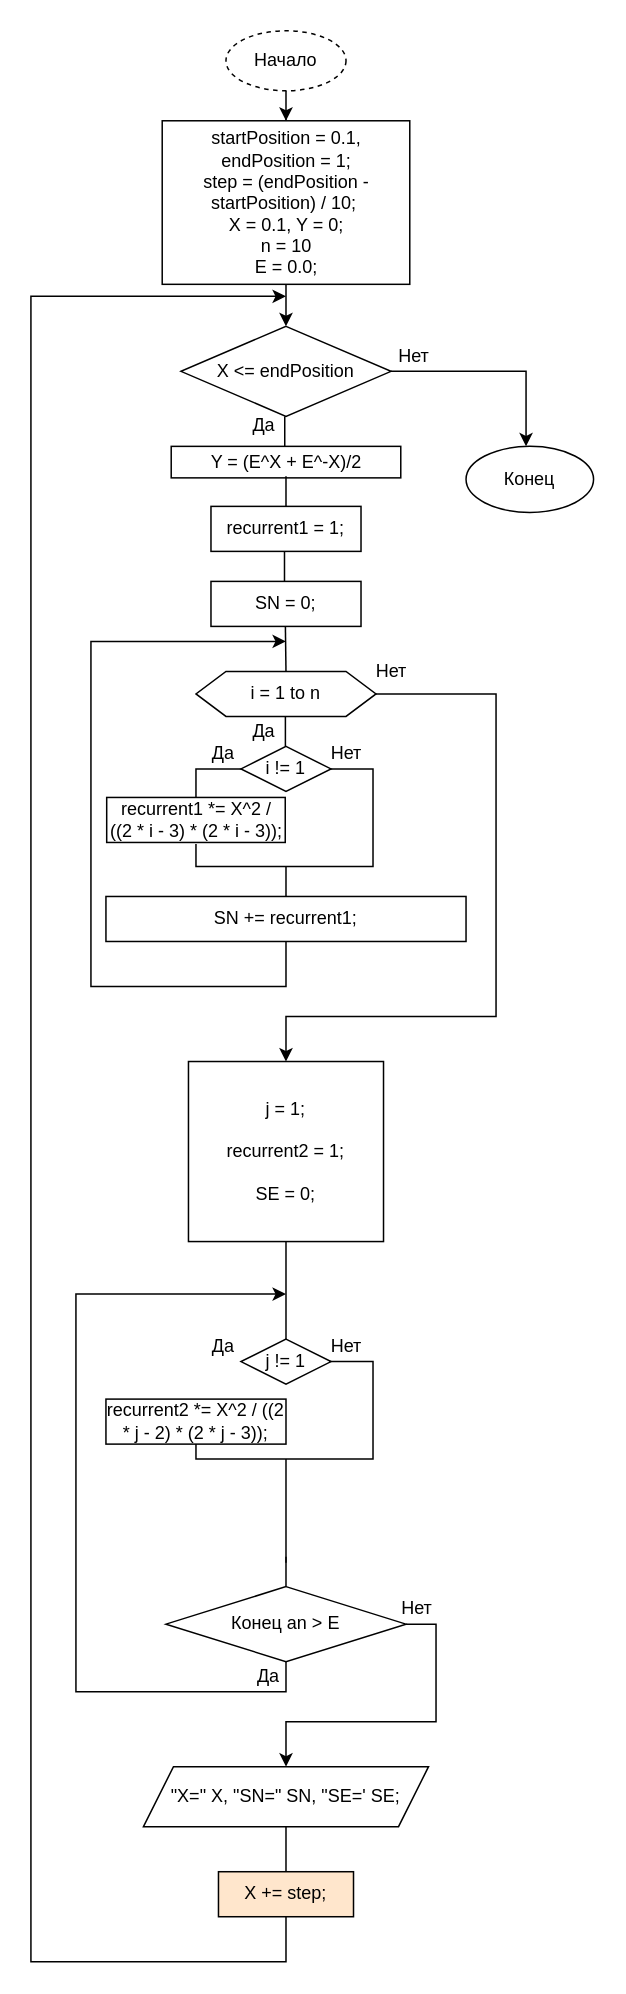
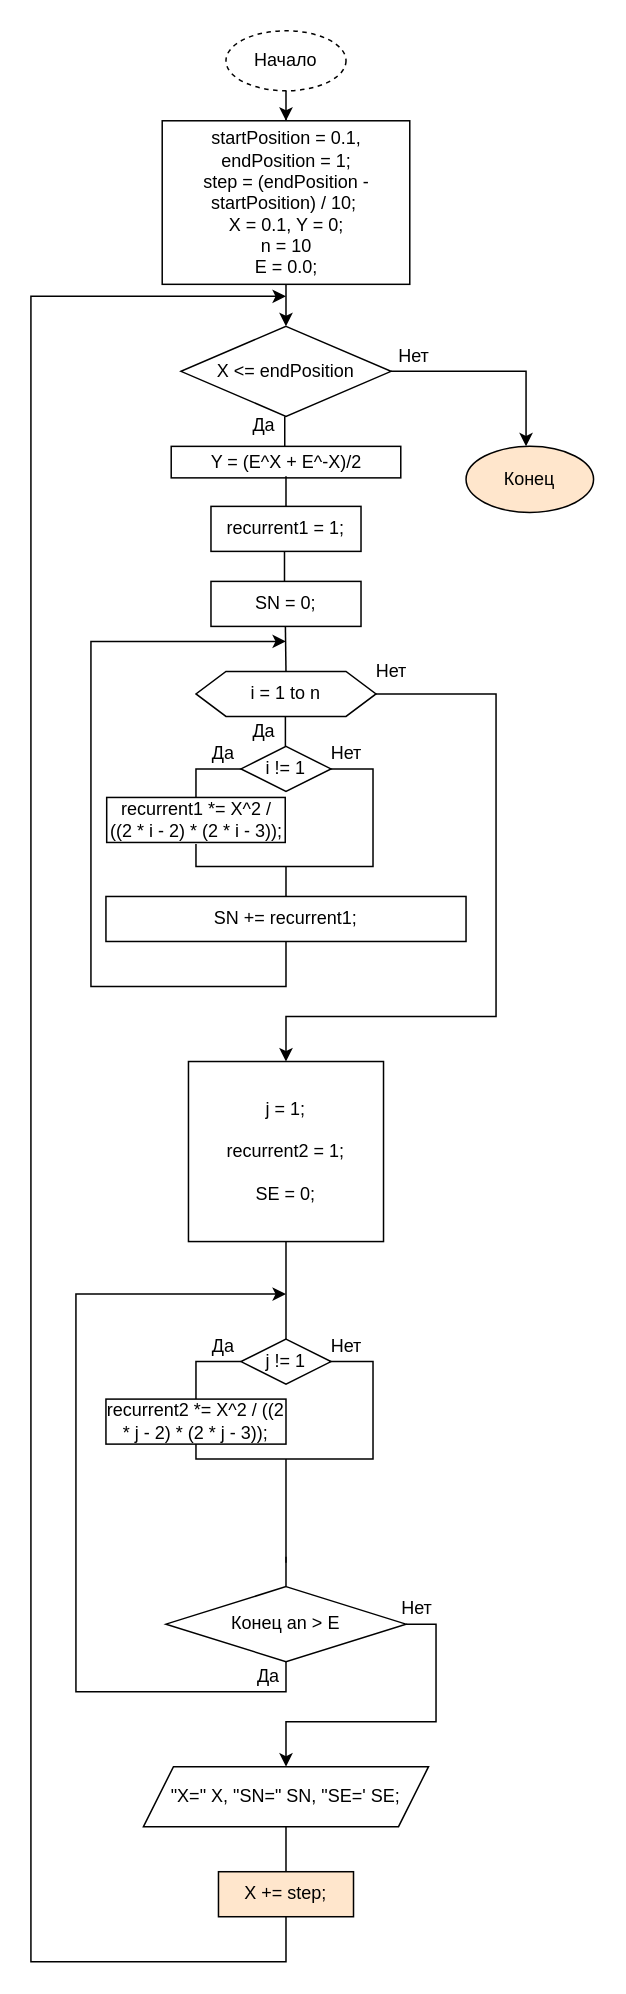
(530, 479) -> (530, 479)
(197, 820) -> (197, 820)
none -> (200, 1361)
